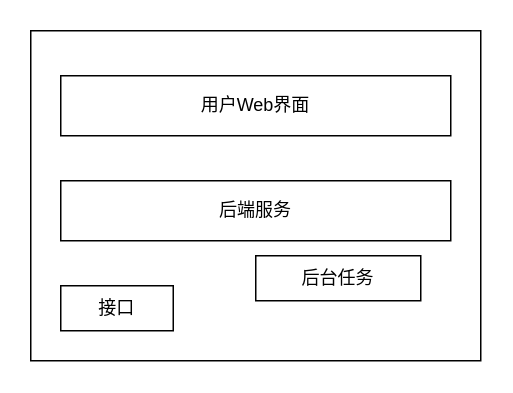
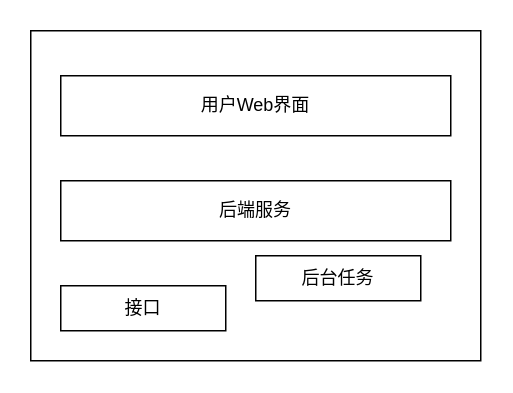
(117, 308) -> (143, 308)
